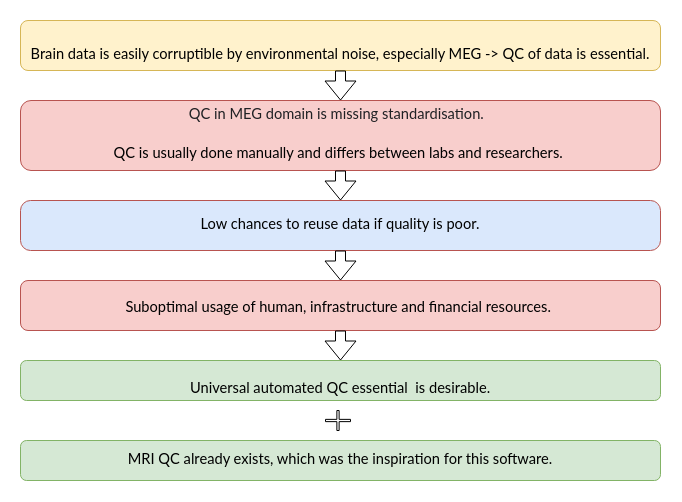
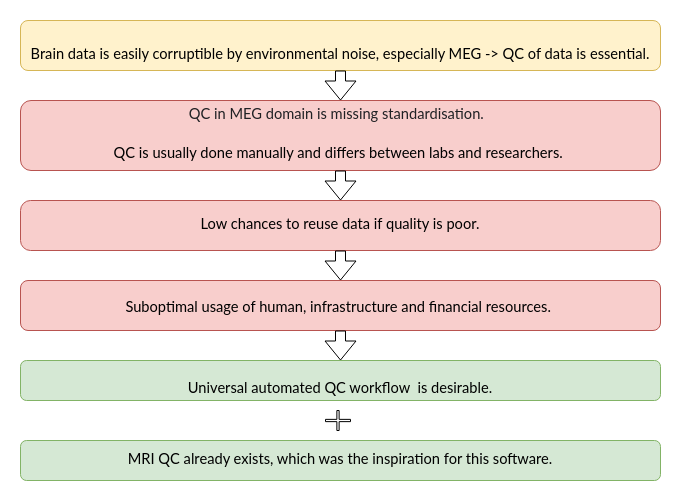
(341, 226) -> (341, 226)
(341, 381) -> (341, 381)
